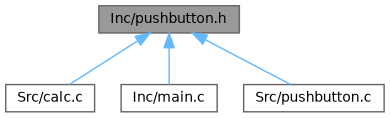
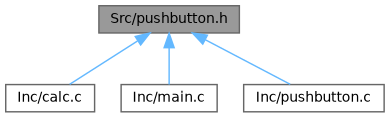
(169, 19) -> (169, 19)
(50, 98) -> (50, 98)
(314, 98) -> (314, 98)
